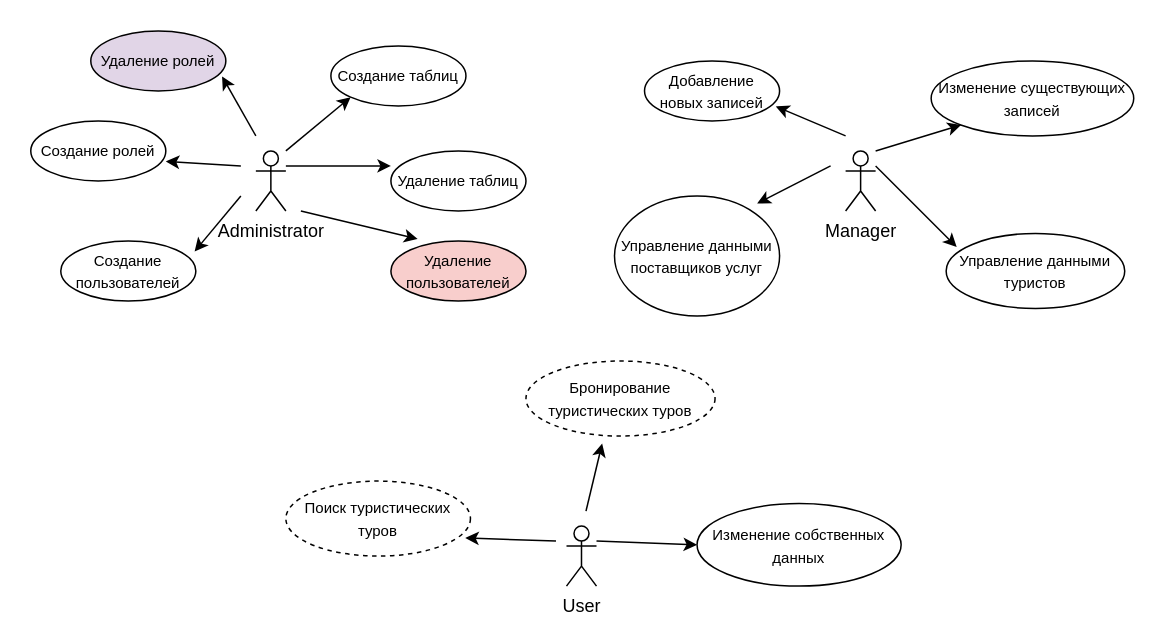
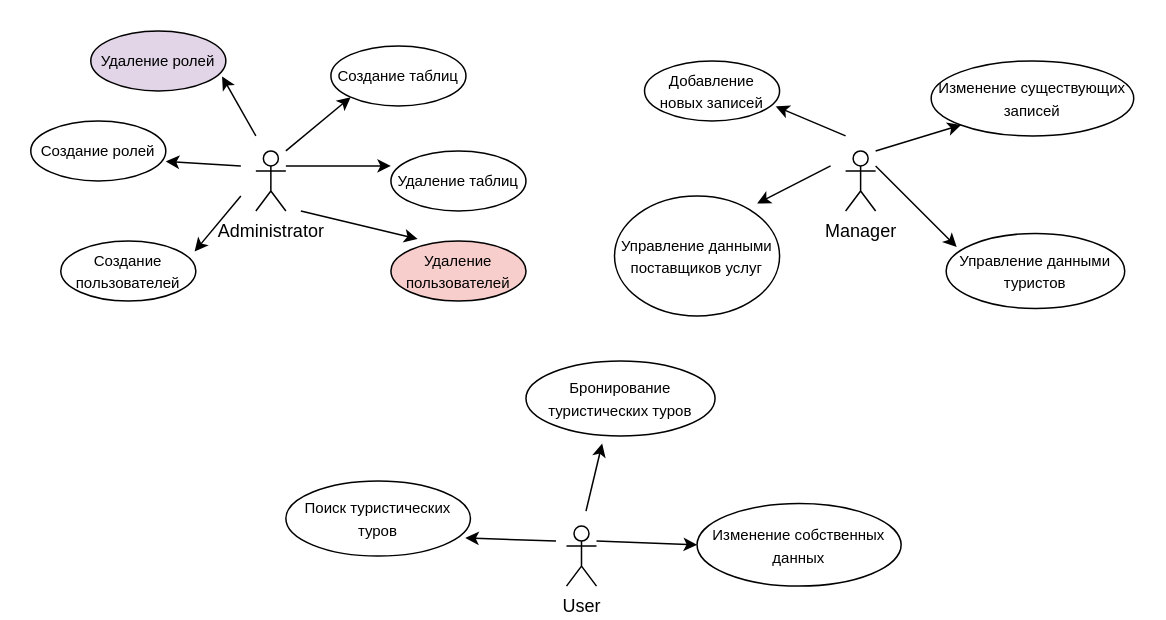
(620, 398) -> (620, 398)
(378, 518) -> (378, 518)
